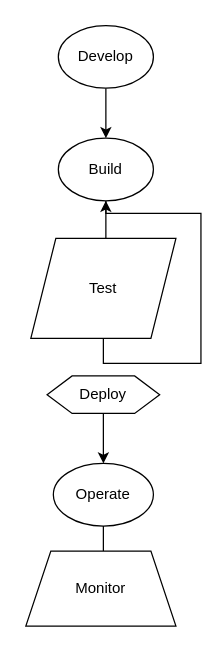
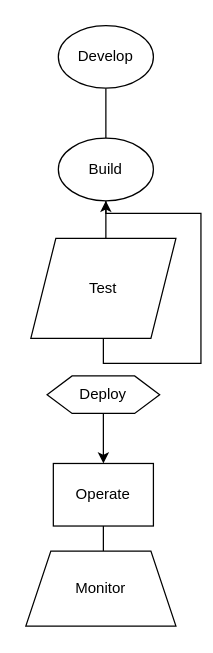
(106, 128) -> (106, 131)
(103, 494) -> (103, 494)
